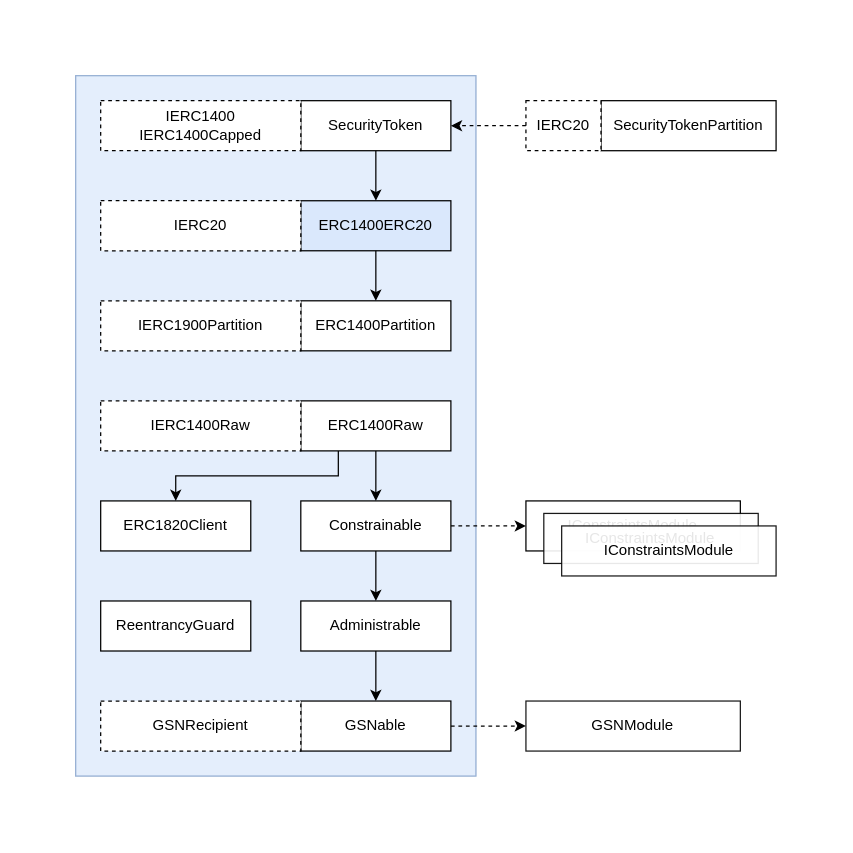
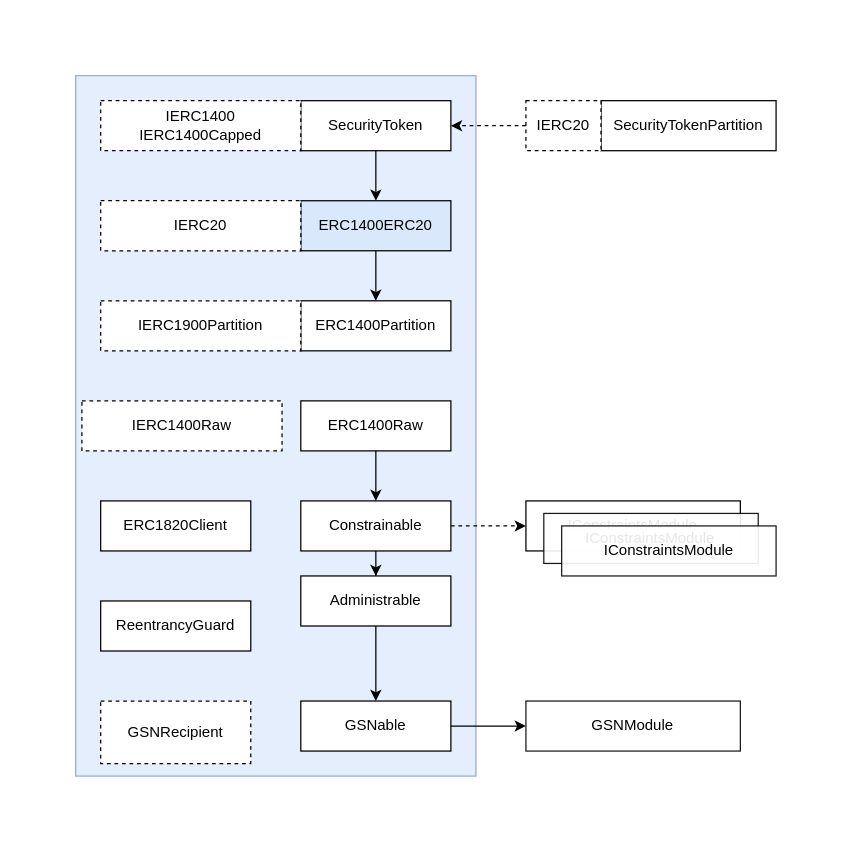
(201, 426) -> (182, 426)
(261, 476) -> none
(376, 626) -> (376, 601)
(201, 726) -> (176, 732)
(485, 726) -> (485, 726)
